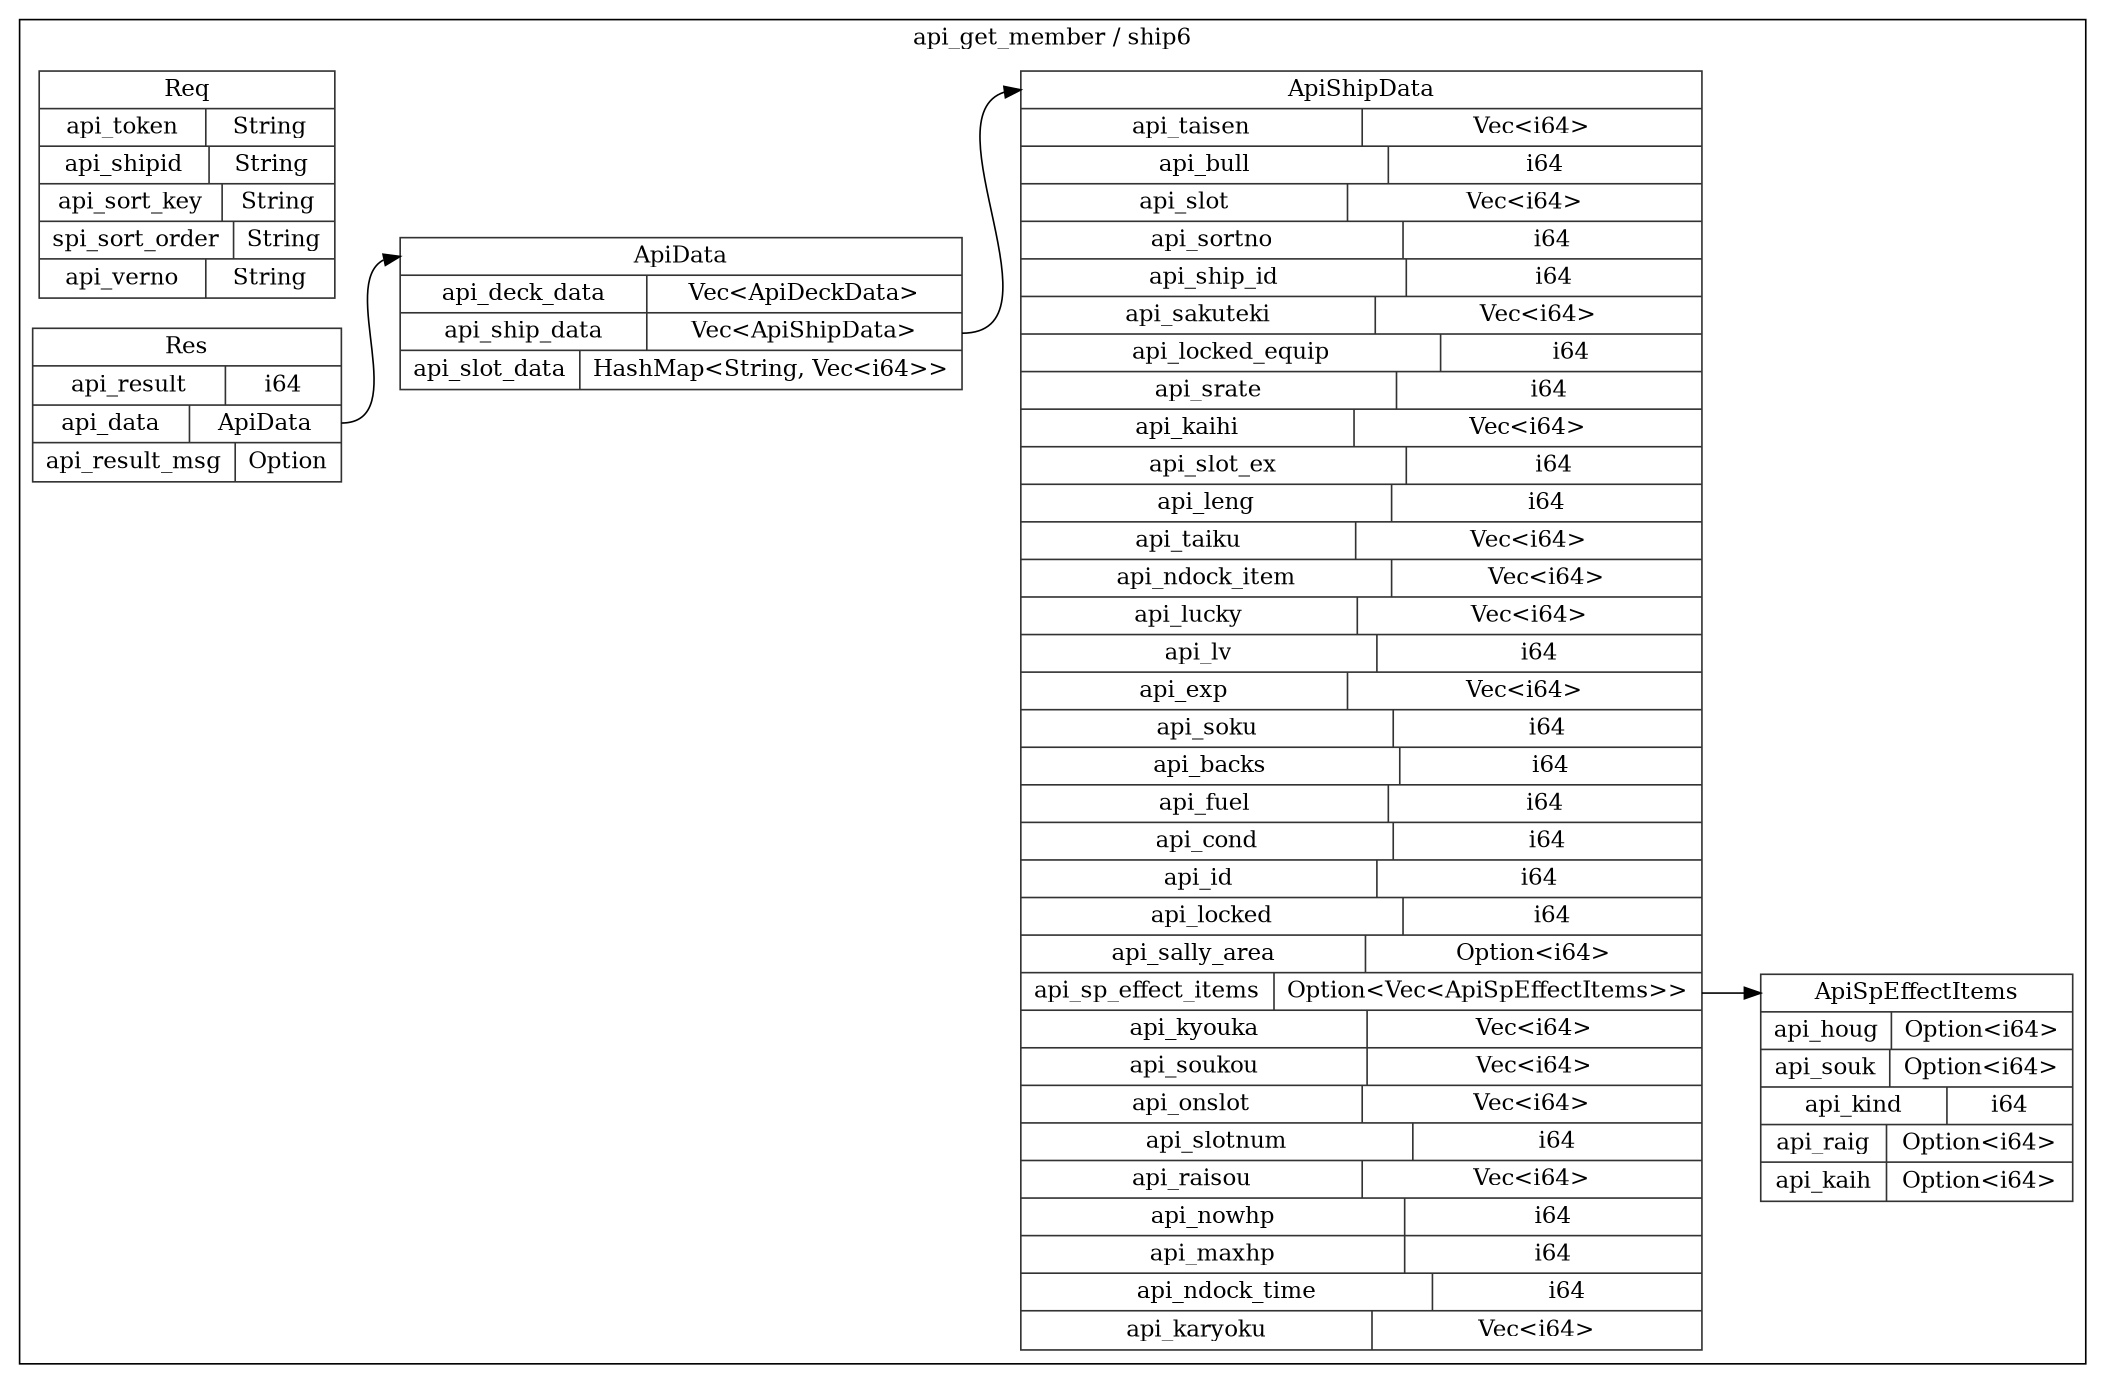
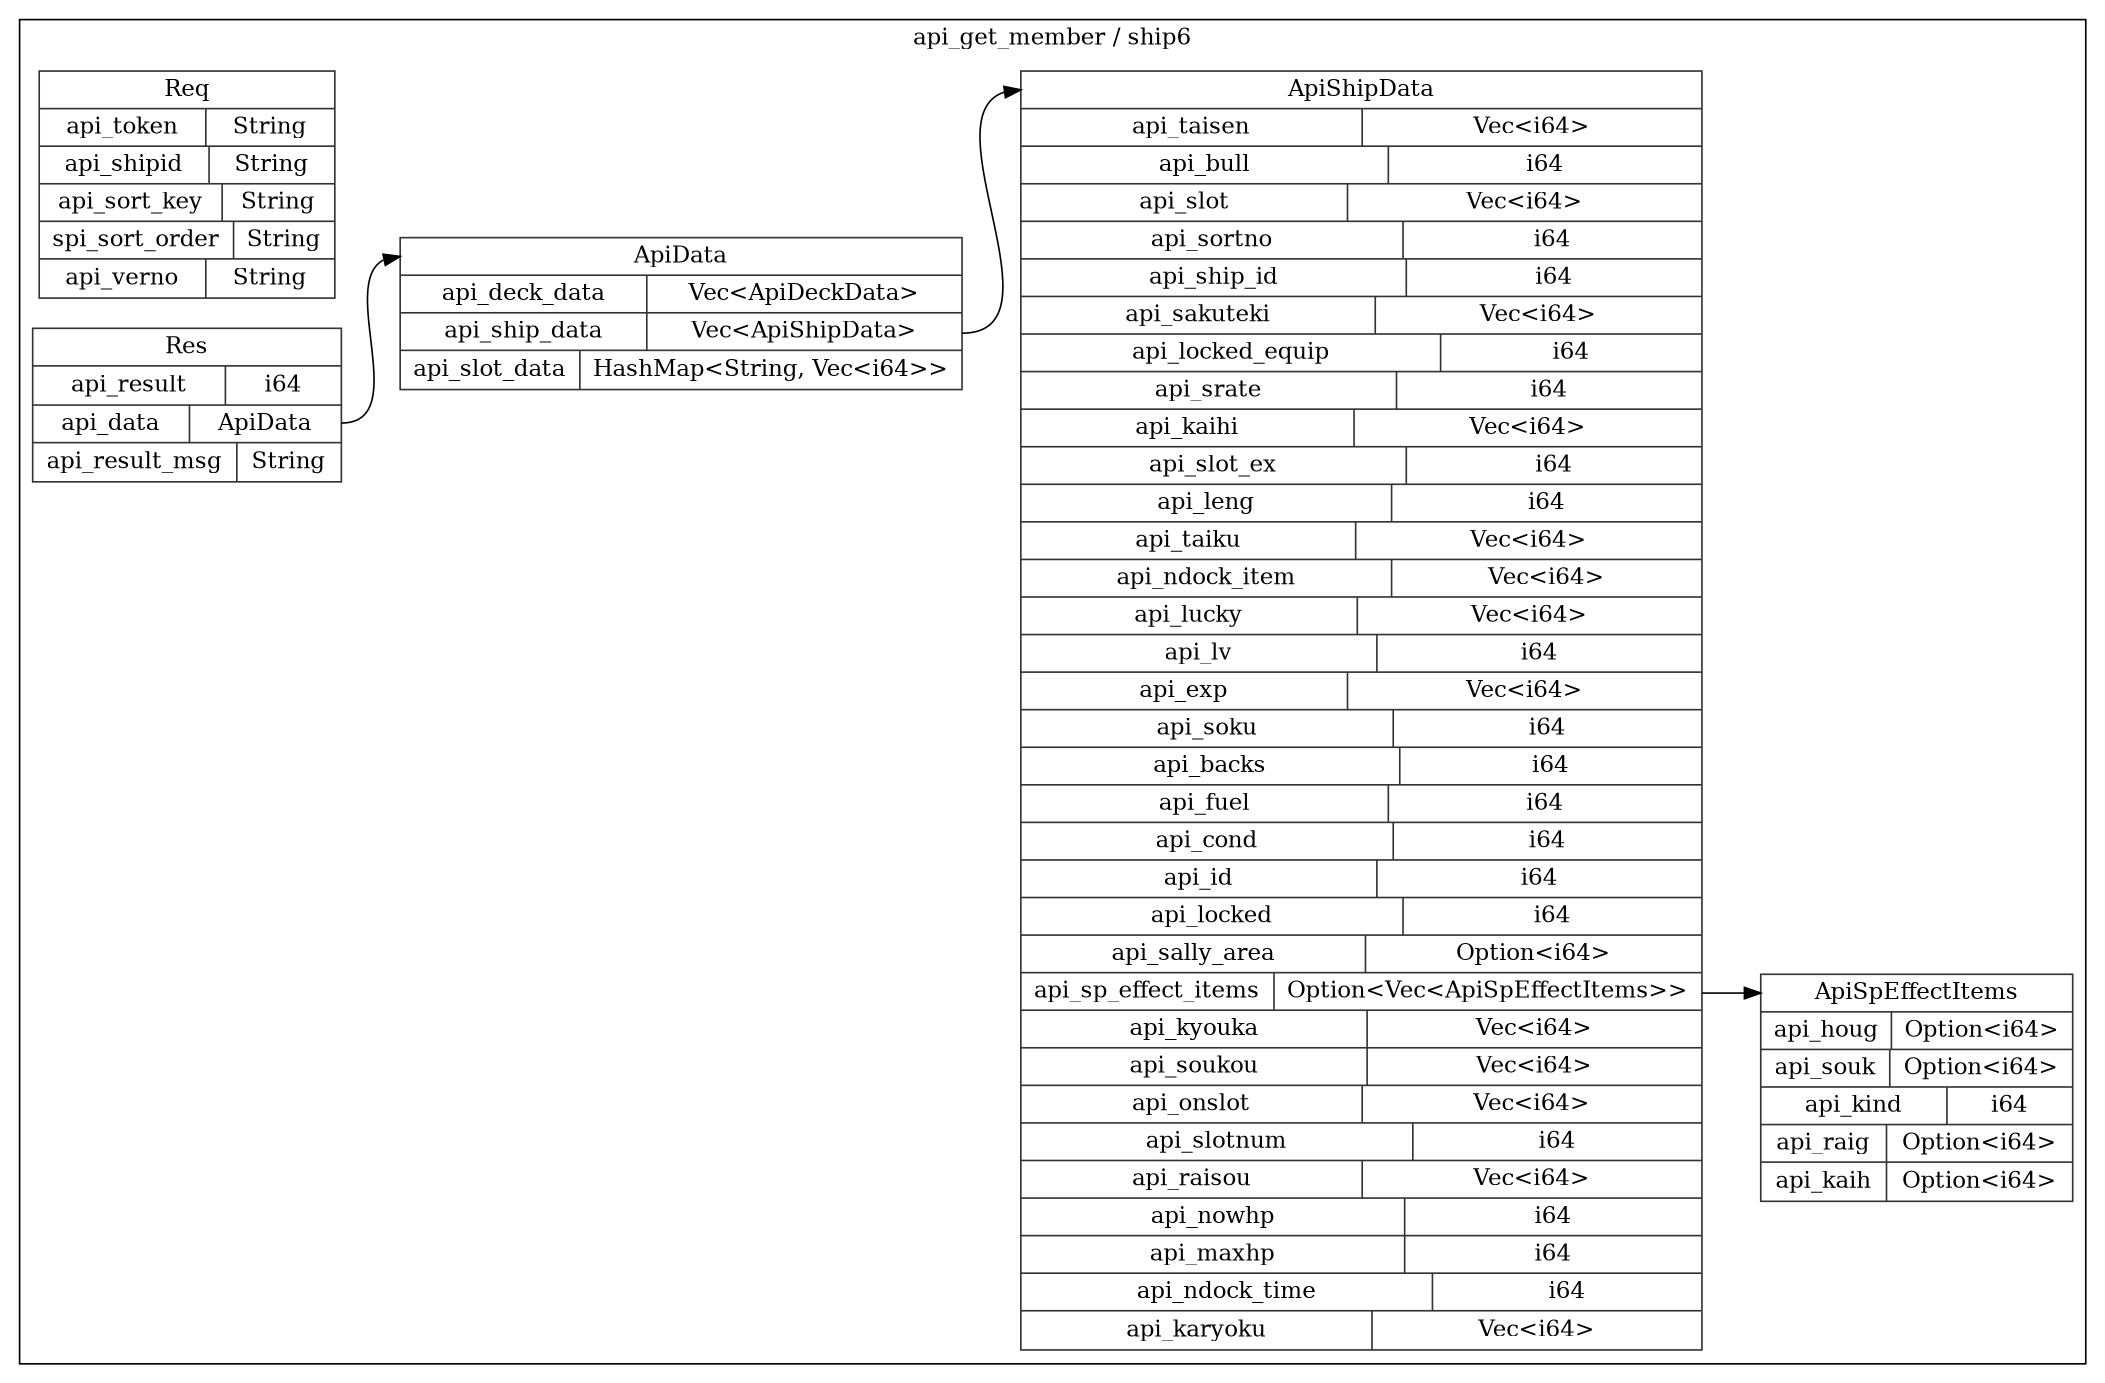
(288, 461) -> (289, 461)
